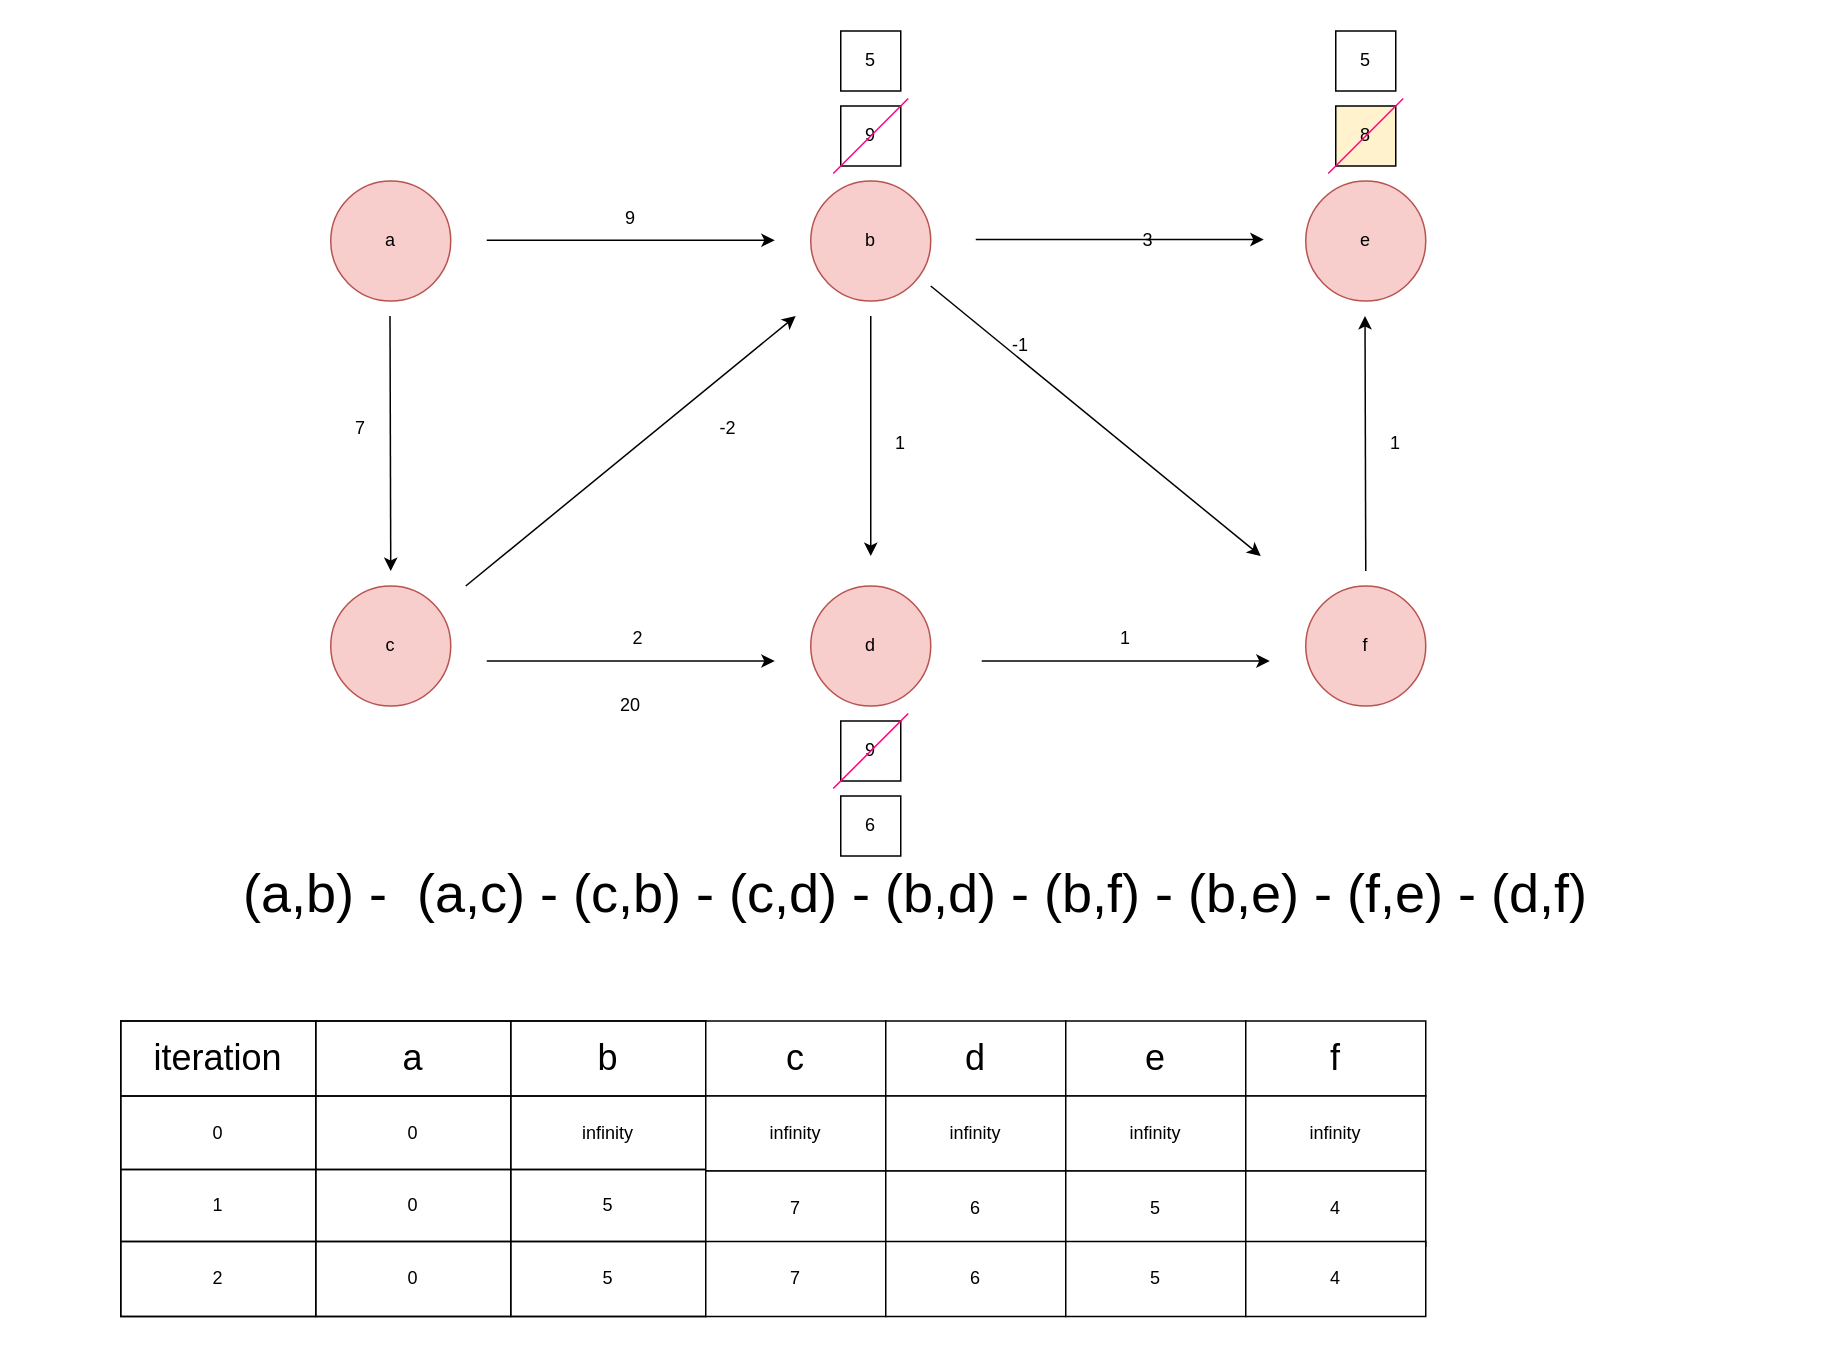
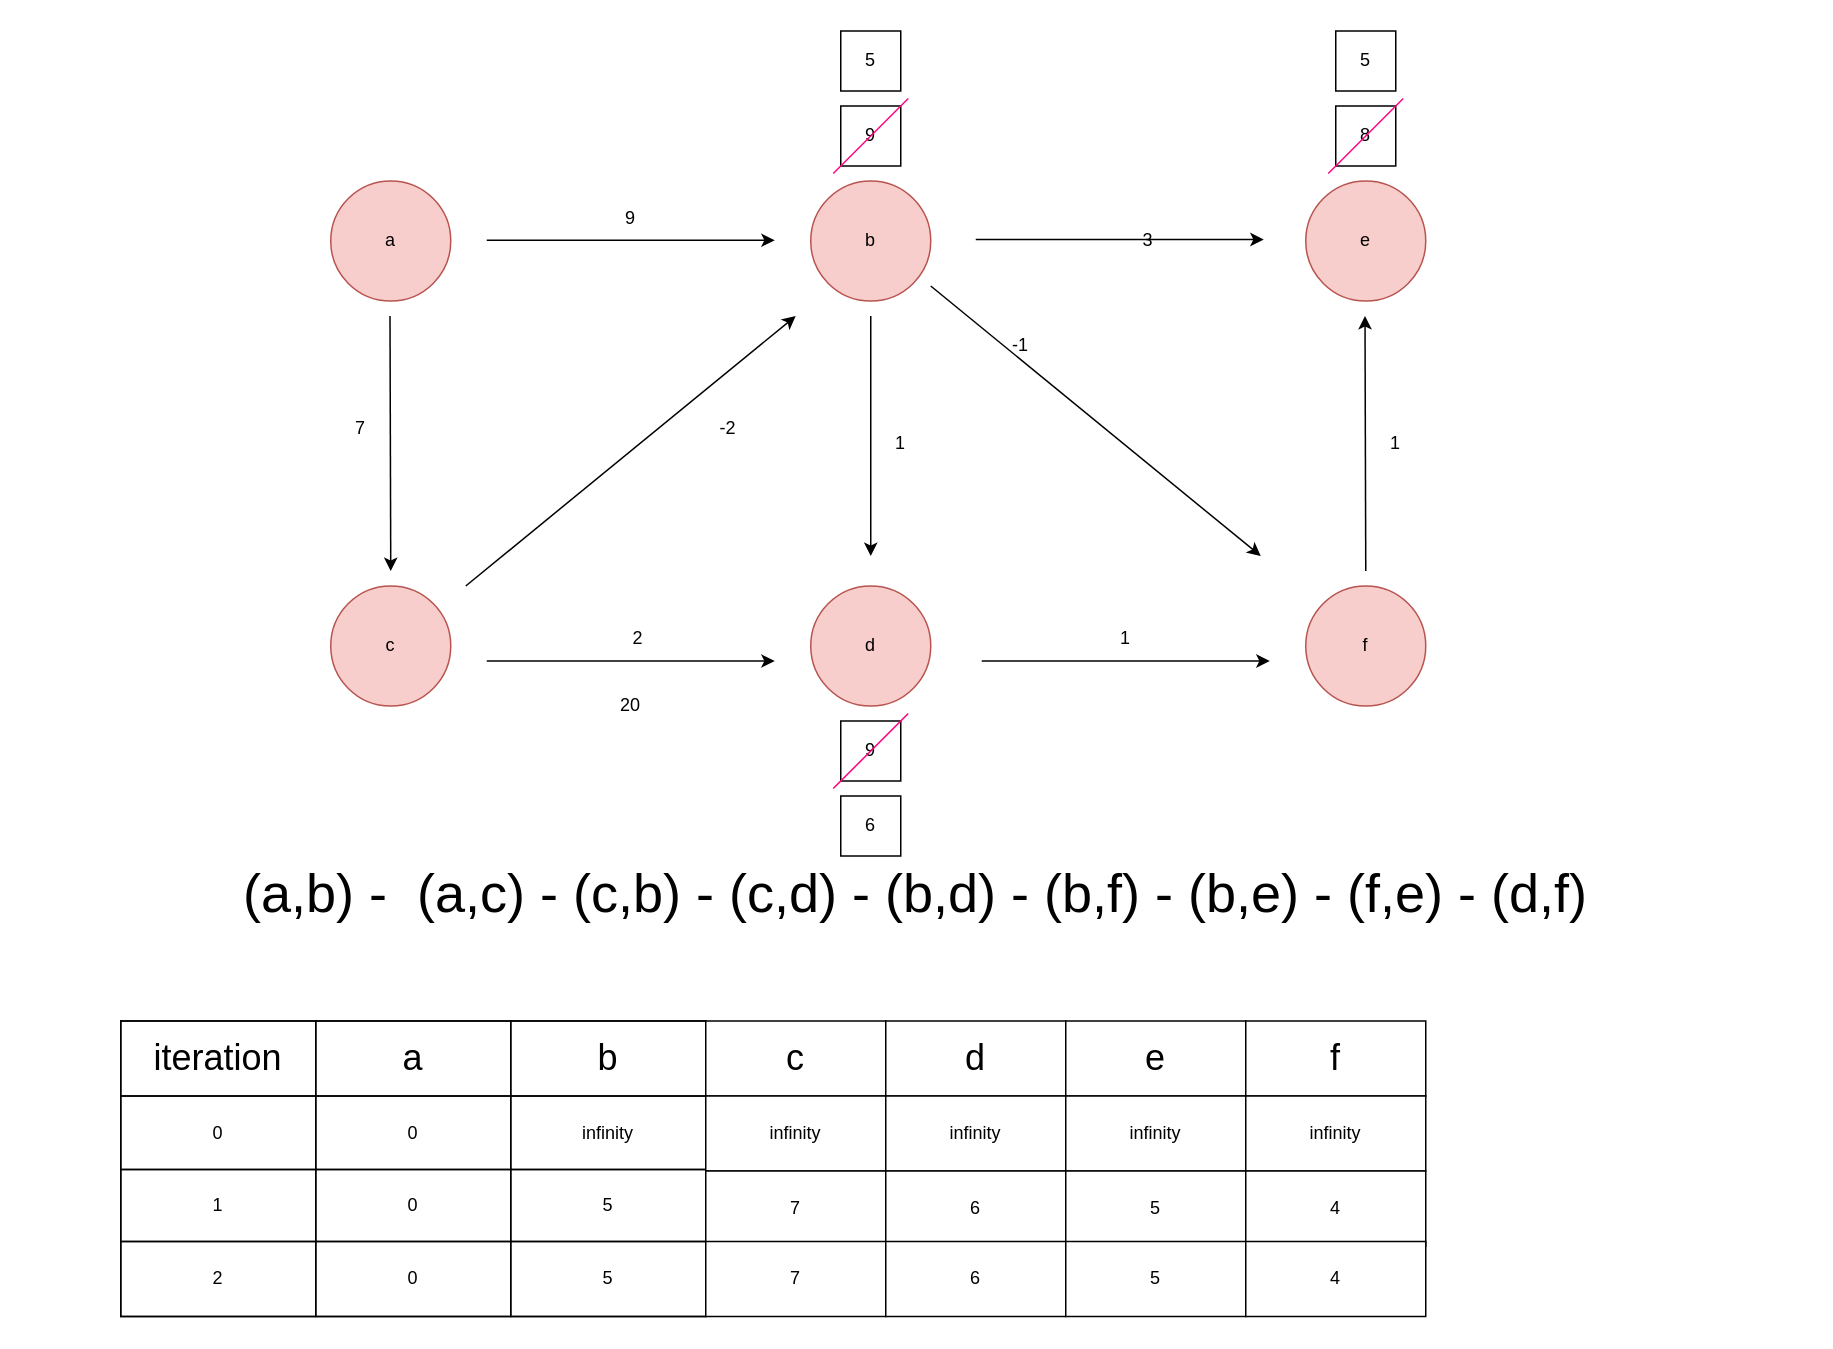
(1366, 136) -> (1366, 136)
